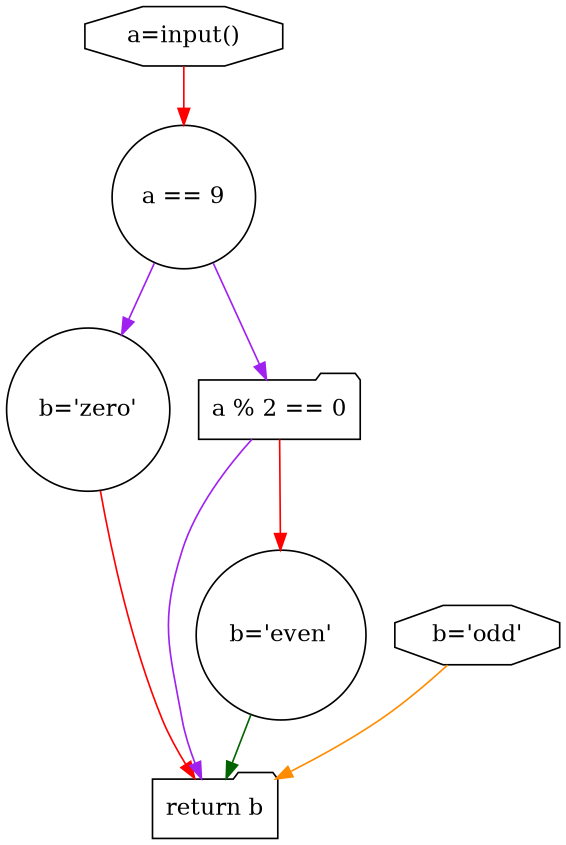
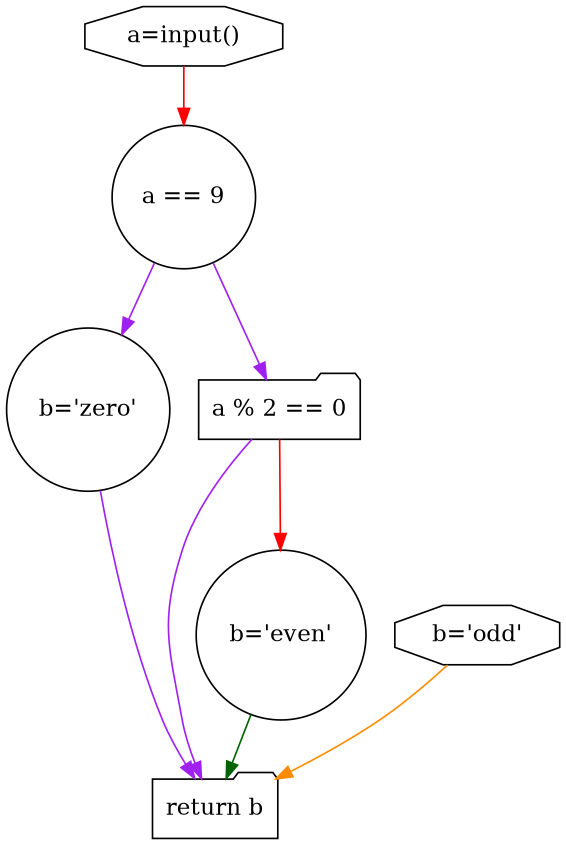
(132, 631) -> (132, 631)
